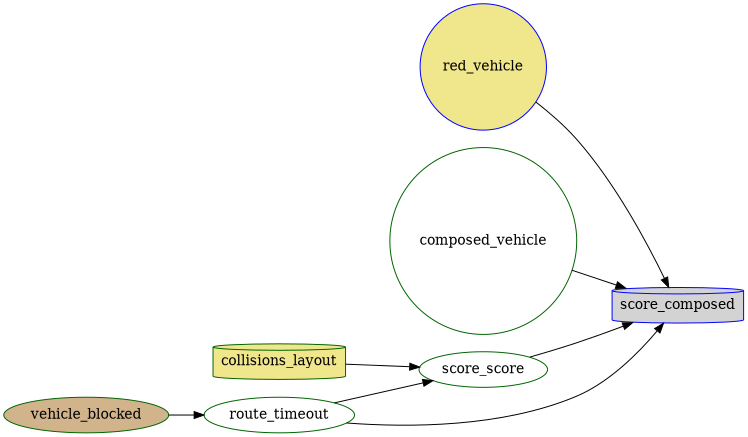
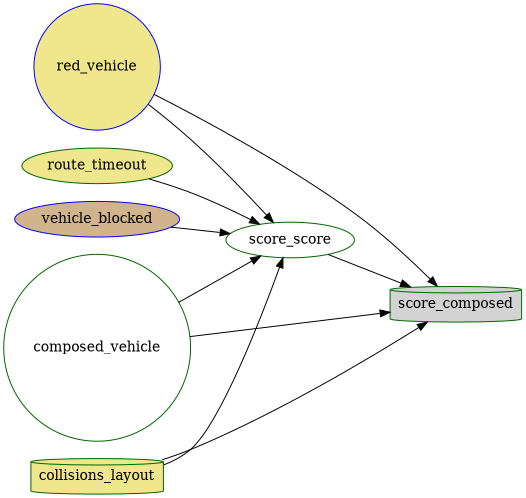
none -> (210, 157)
none -> (215, 282)
(678, 305) -> (456, 304)
(86, 415) -> (97, 219)
(181, 415) -> (195, 230)
(279, 415) -> (97, 166)
(515, 415) -> (294, 400)
